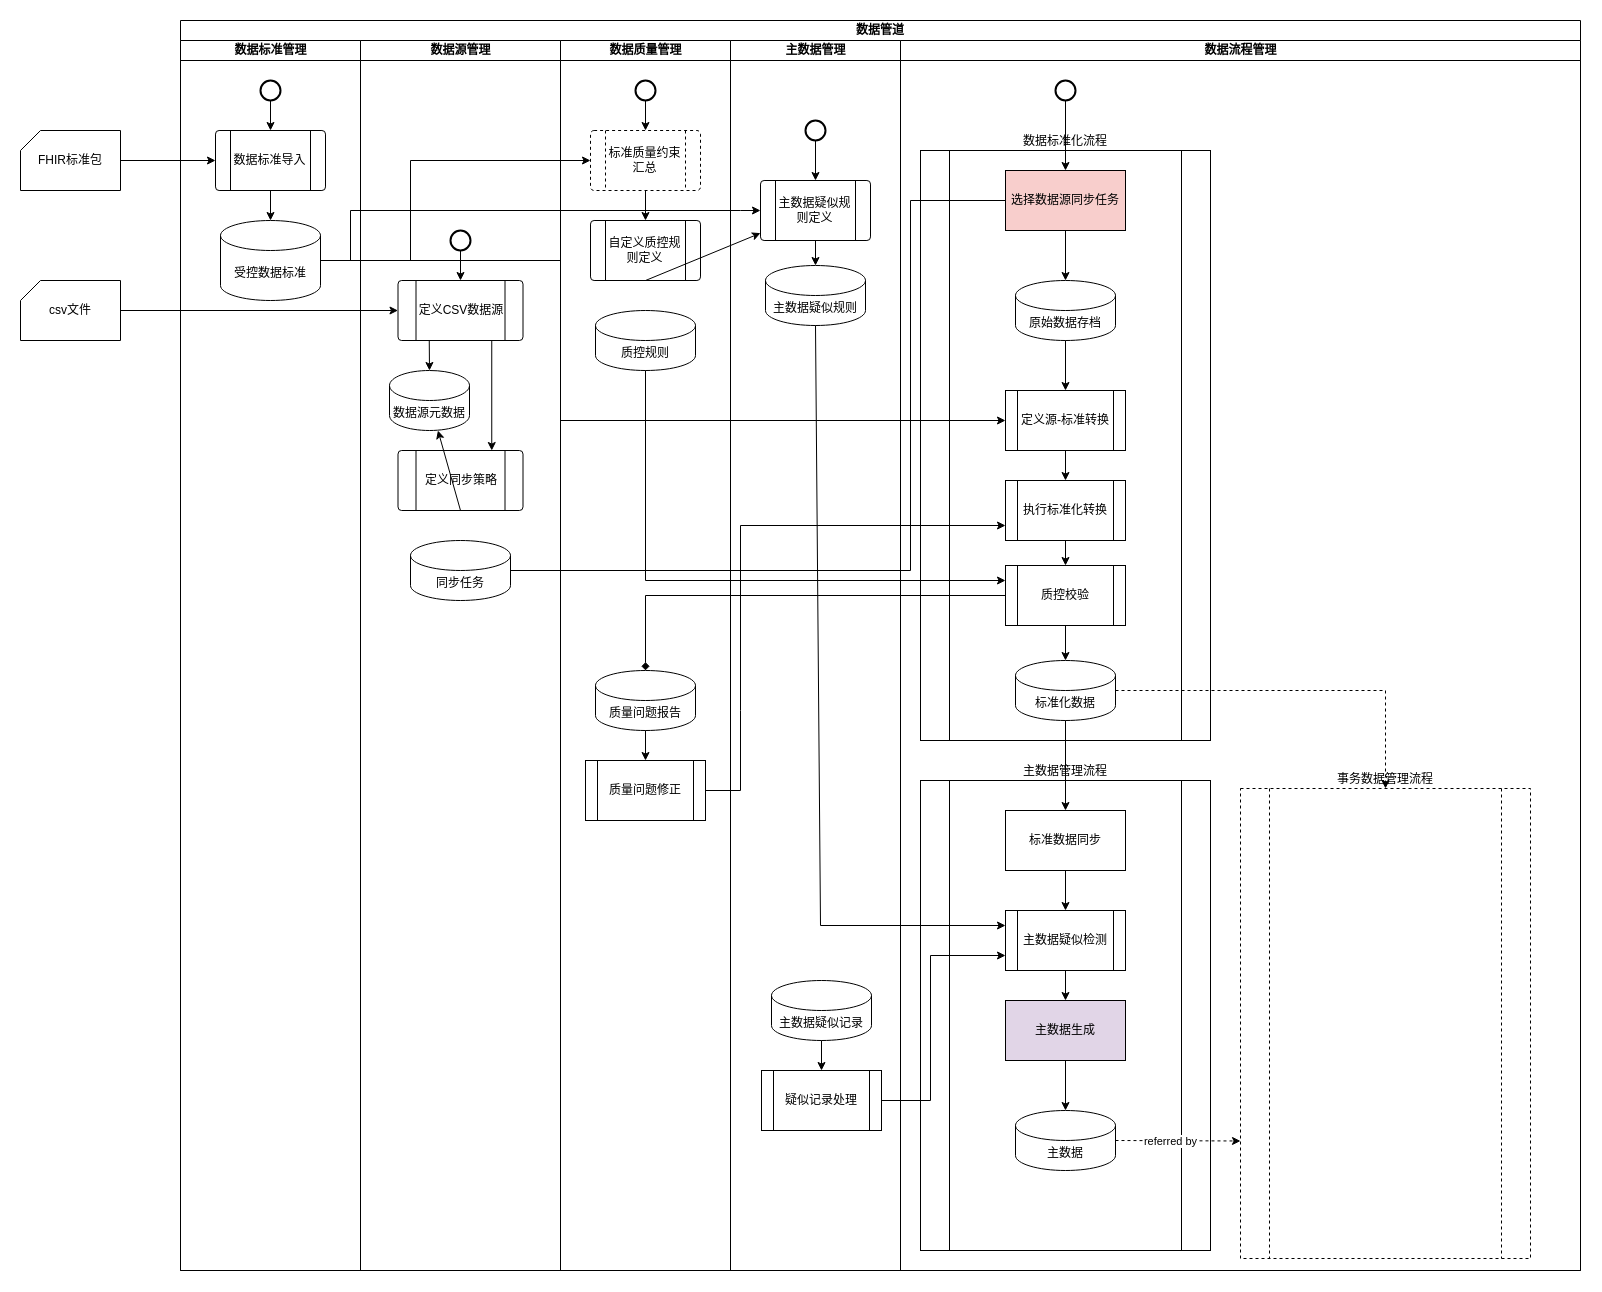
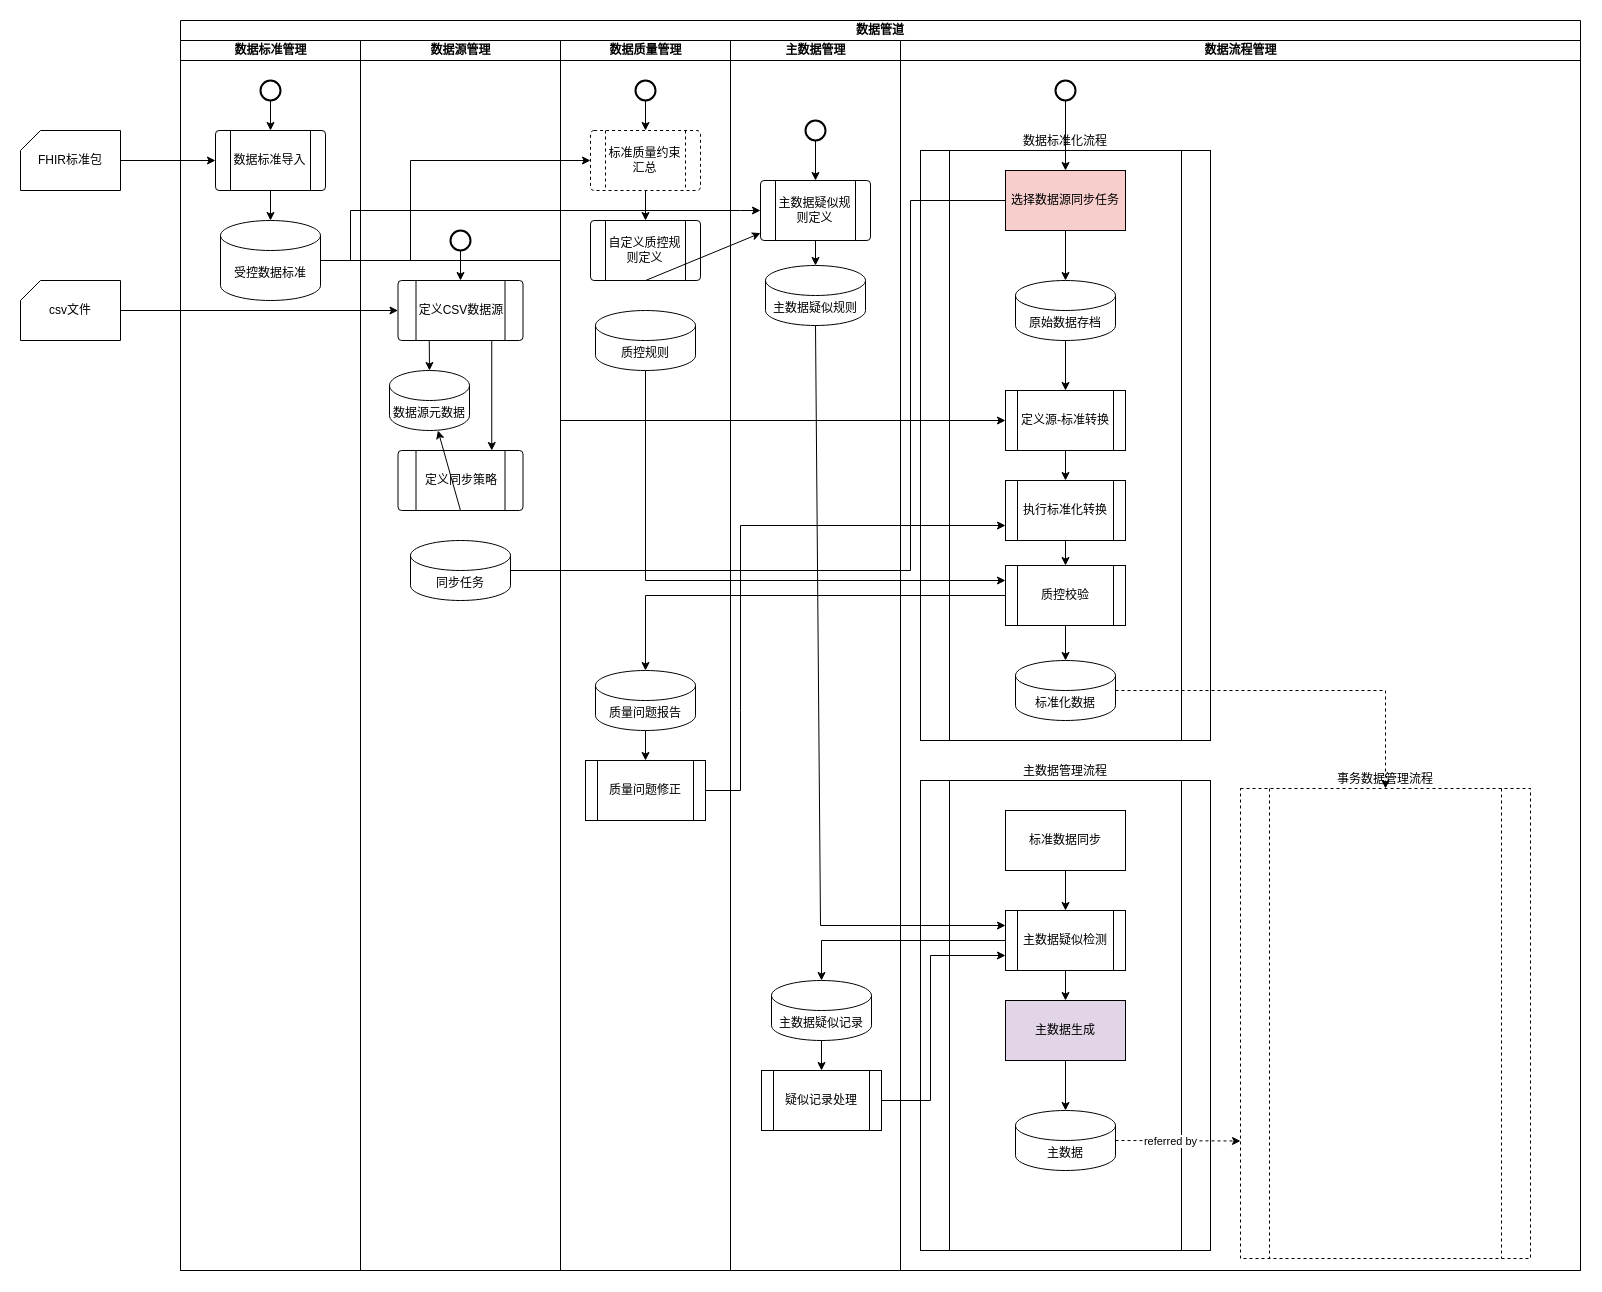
(646, 661) -> (646, 662)
(1066, 762) -> none
none -> (898, 941)
